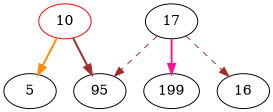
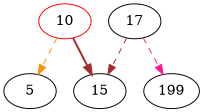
(172, 51) -> (151, 52)
(50, 52) -> (50, 52)
(100, 91) -> (100, 91)
(243, 91) -> none
